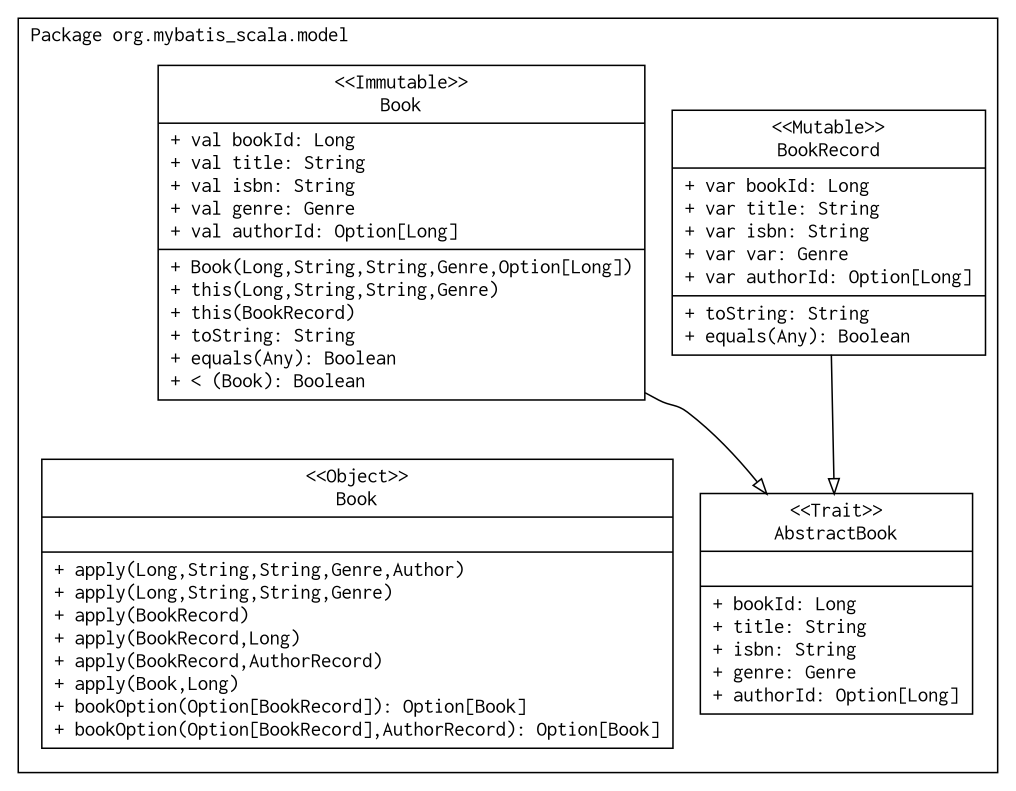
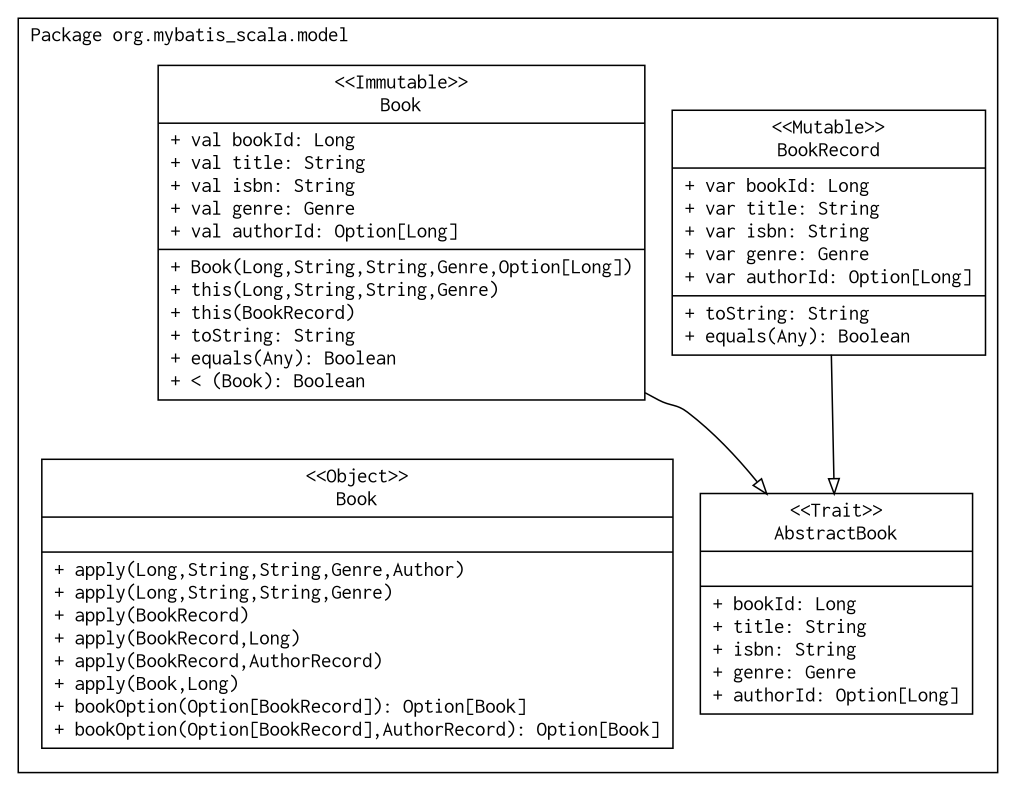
(767, 254) -> (777, 254)
